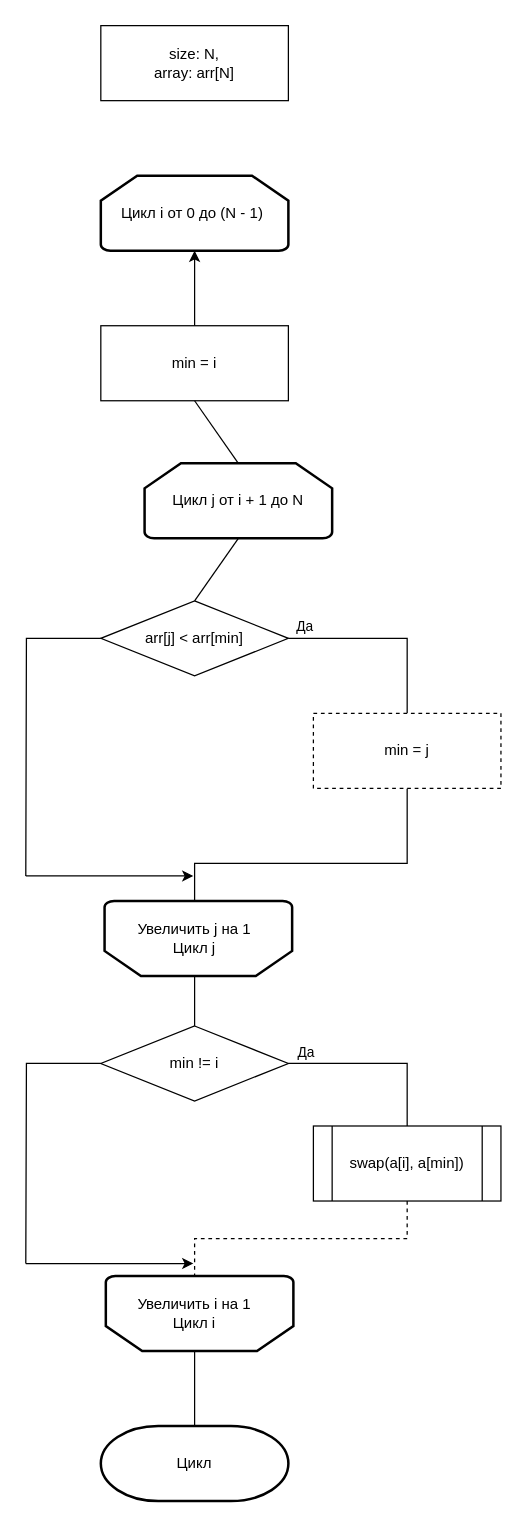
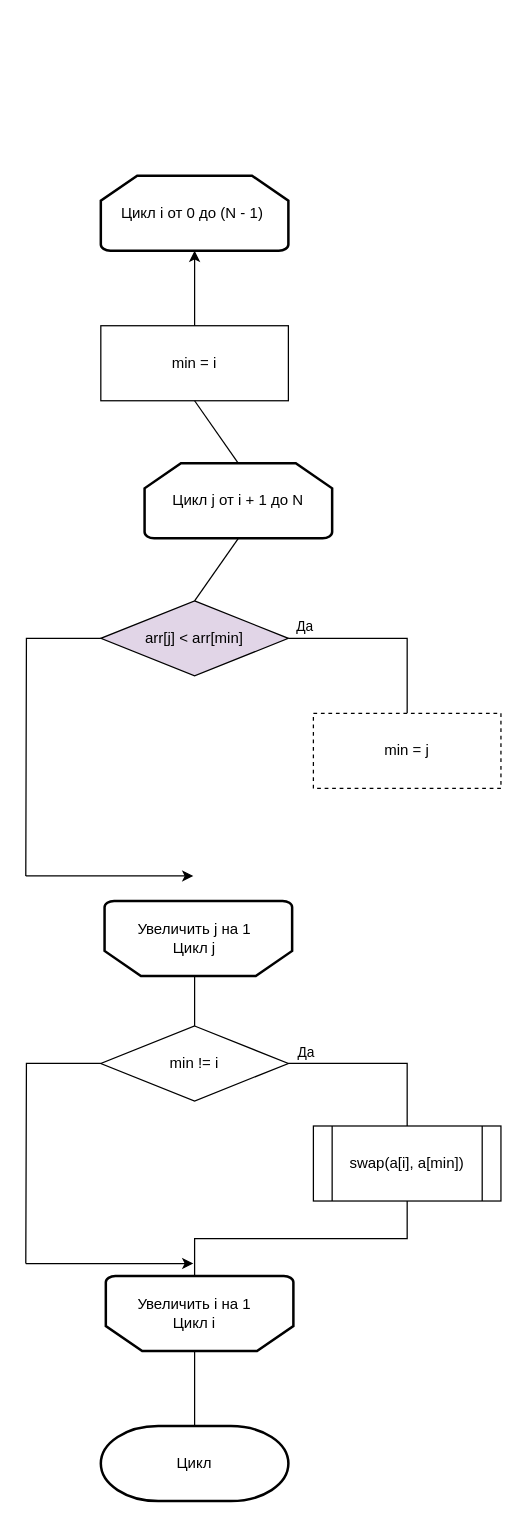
(194, 63) -> none
(194, 638) -> (194, 638)
(320, 863) -> none
(301, 1238) -> (301, 1238)
